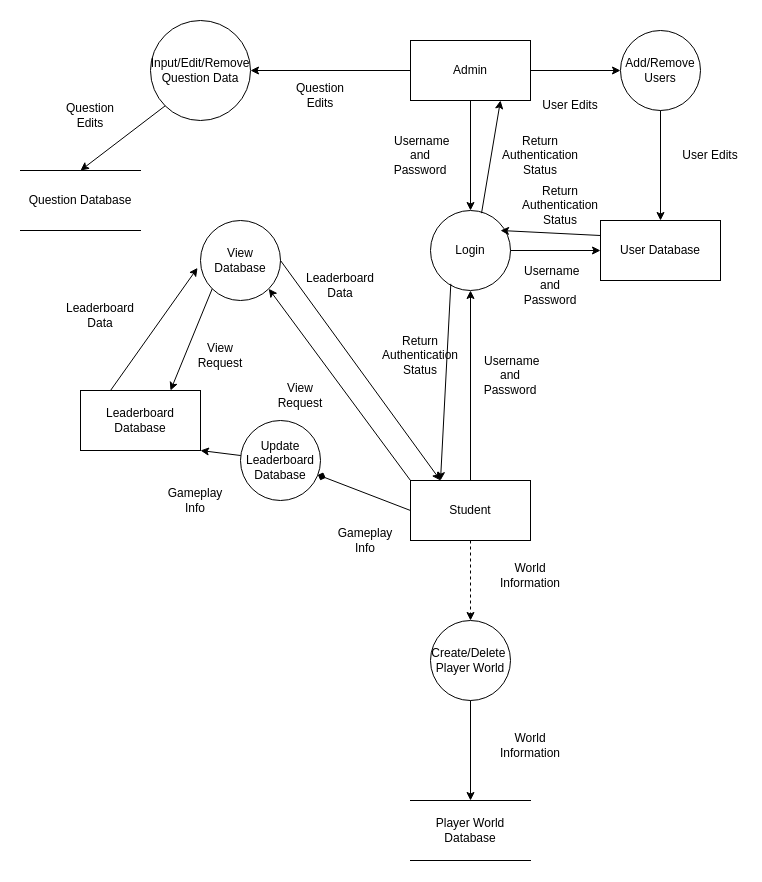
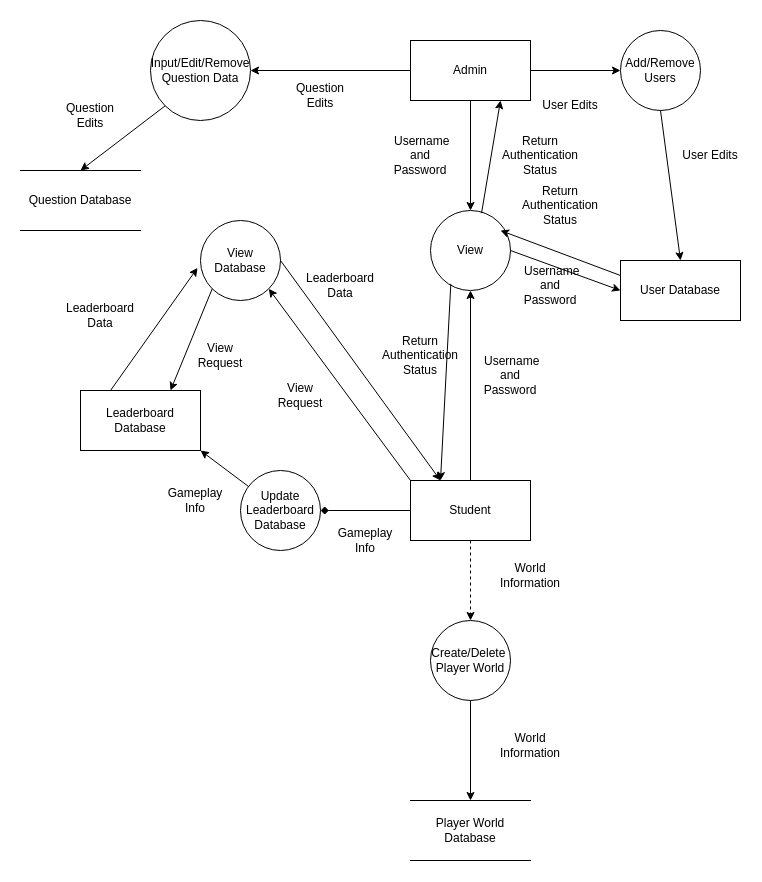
(471, 251) -> (471, 251)
(661, 251) -> (681, 291)
(281, 461) -> (281, 511)
